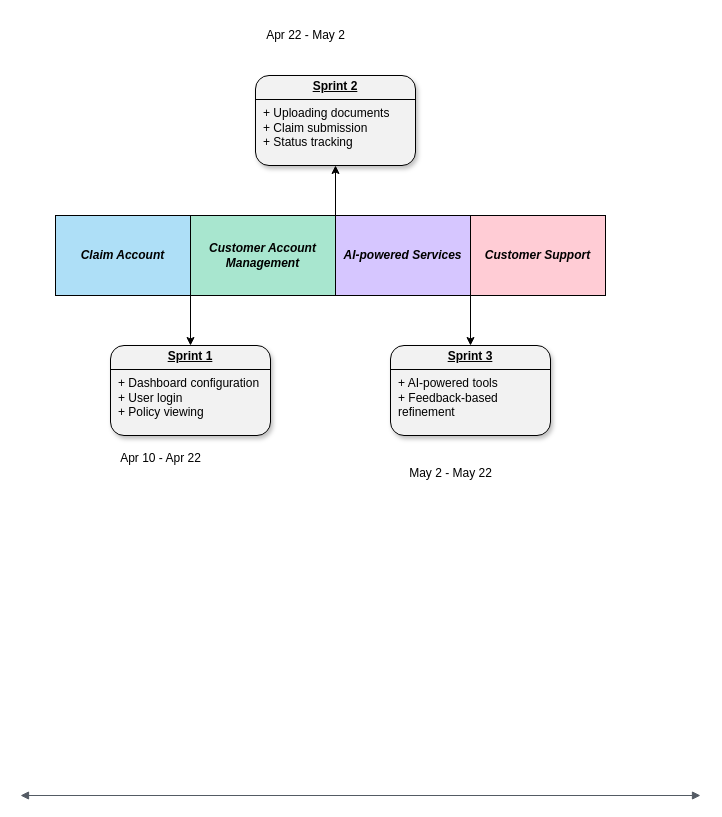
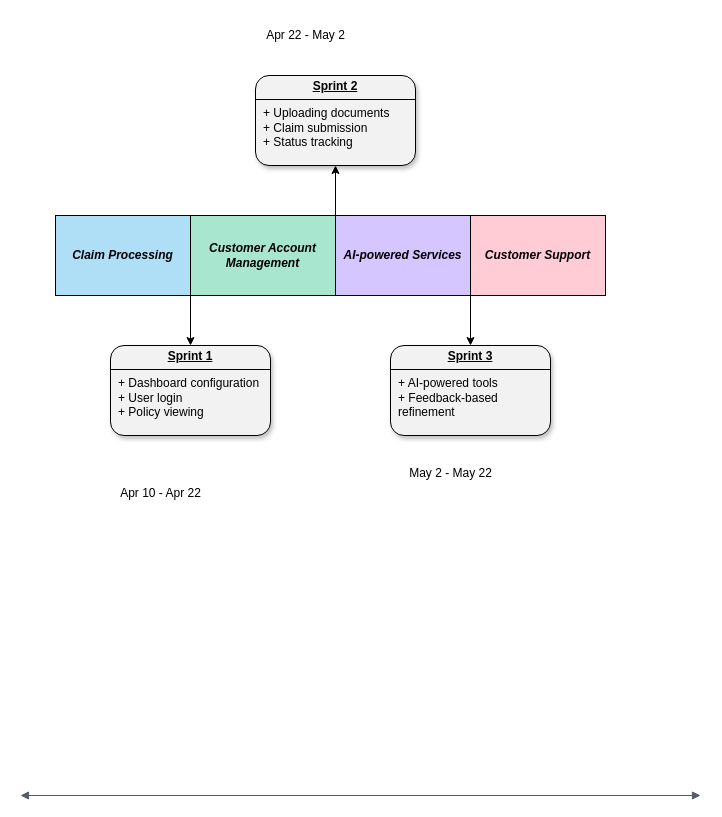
(123, 256) -> (123, 256)
(161, 459) -> (161, 494)
